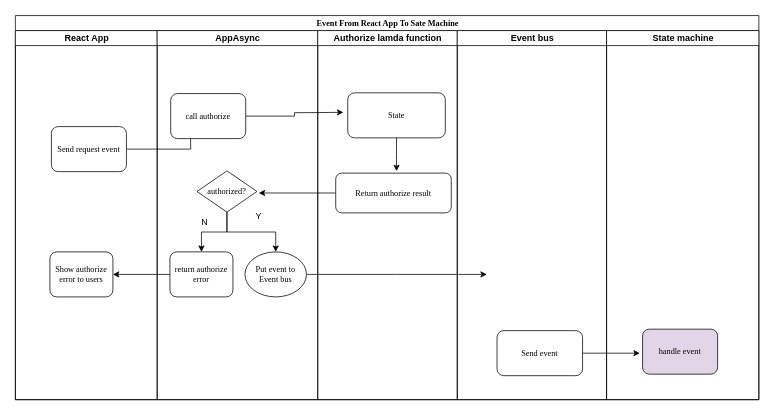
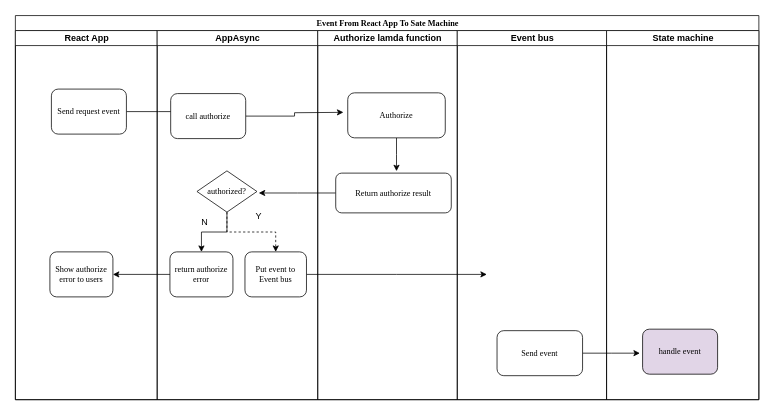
(396, 115) -> (396, 115)
(89, 149) -> (89, 111)
(257, 232) -> (257, 232)
(276, 274) -> (276, 274)
